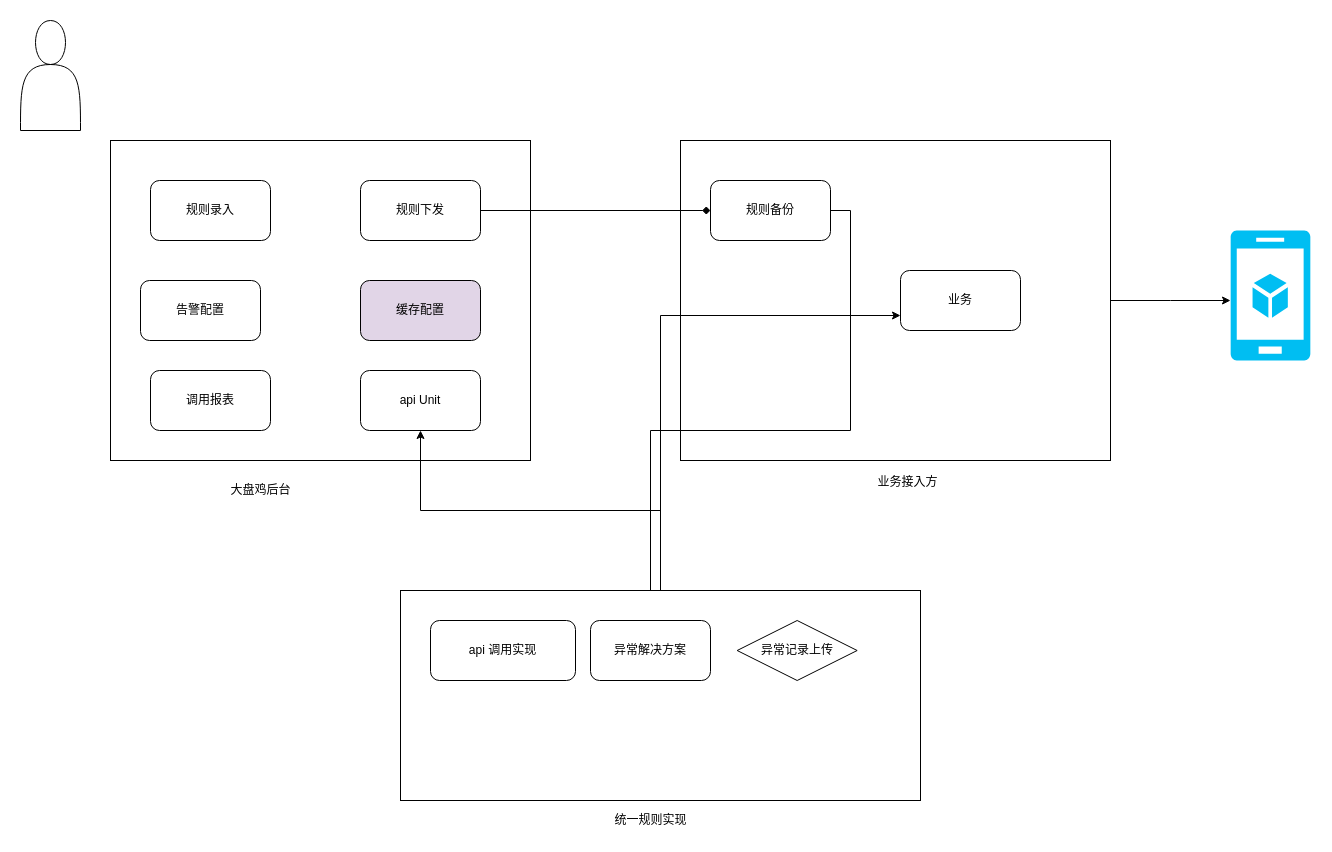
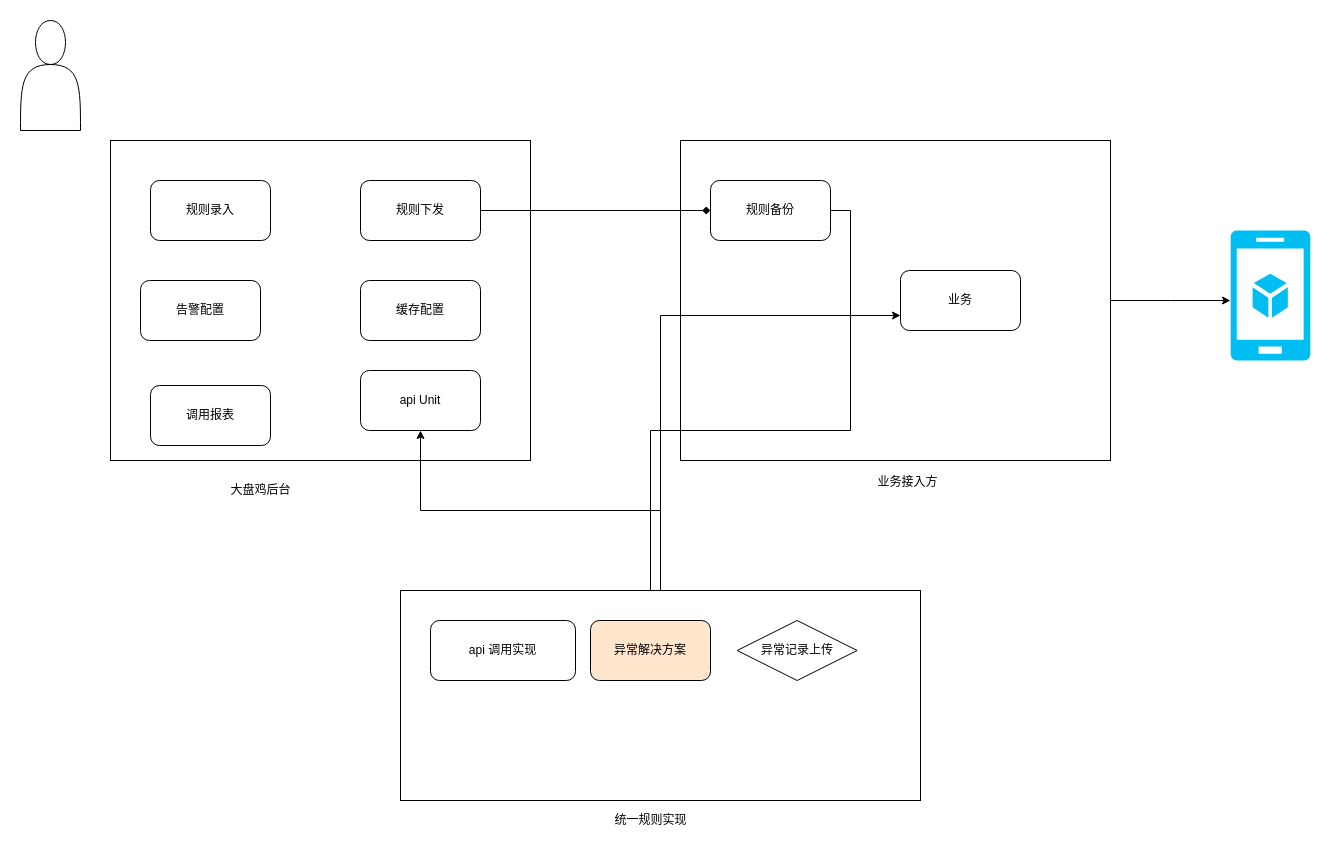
(421, 311) -> (421, 311)
(211, 401) -> (211, 416)
(651, 651) -> (651, 651)
